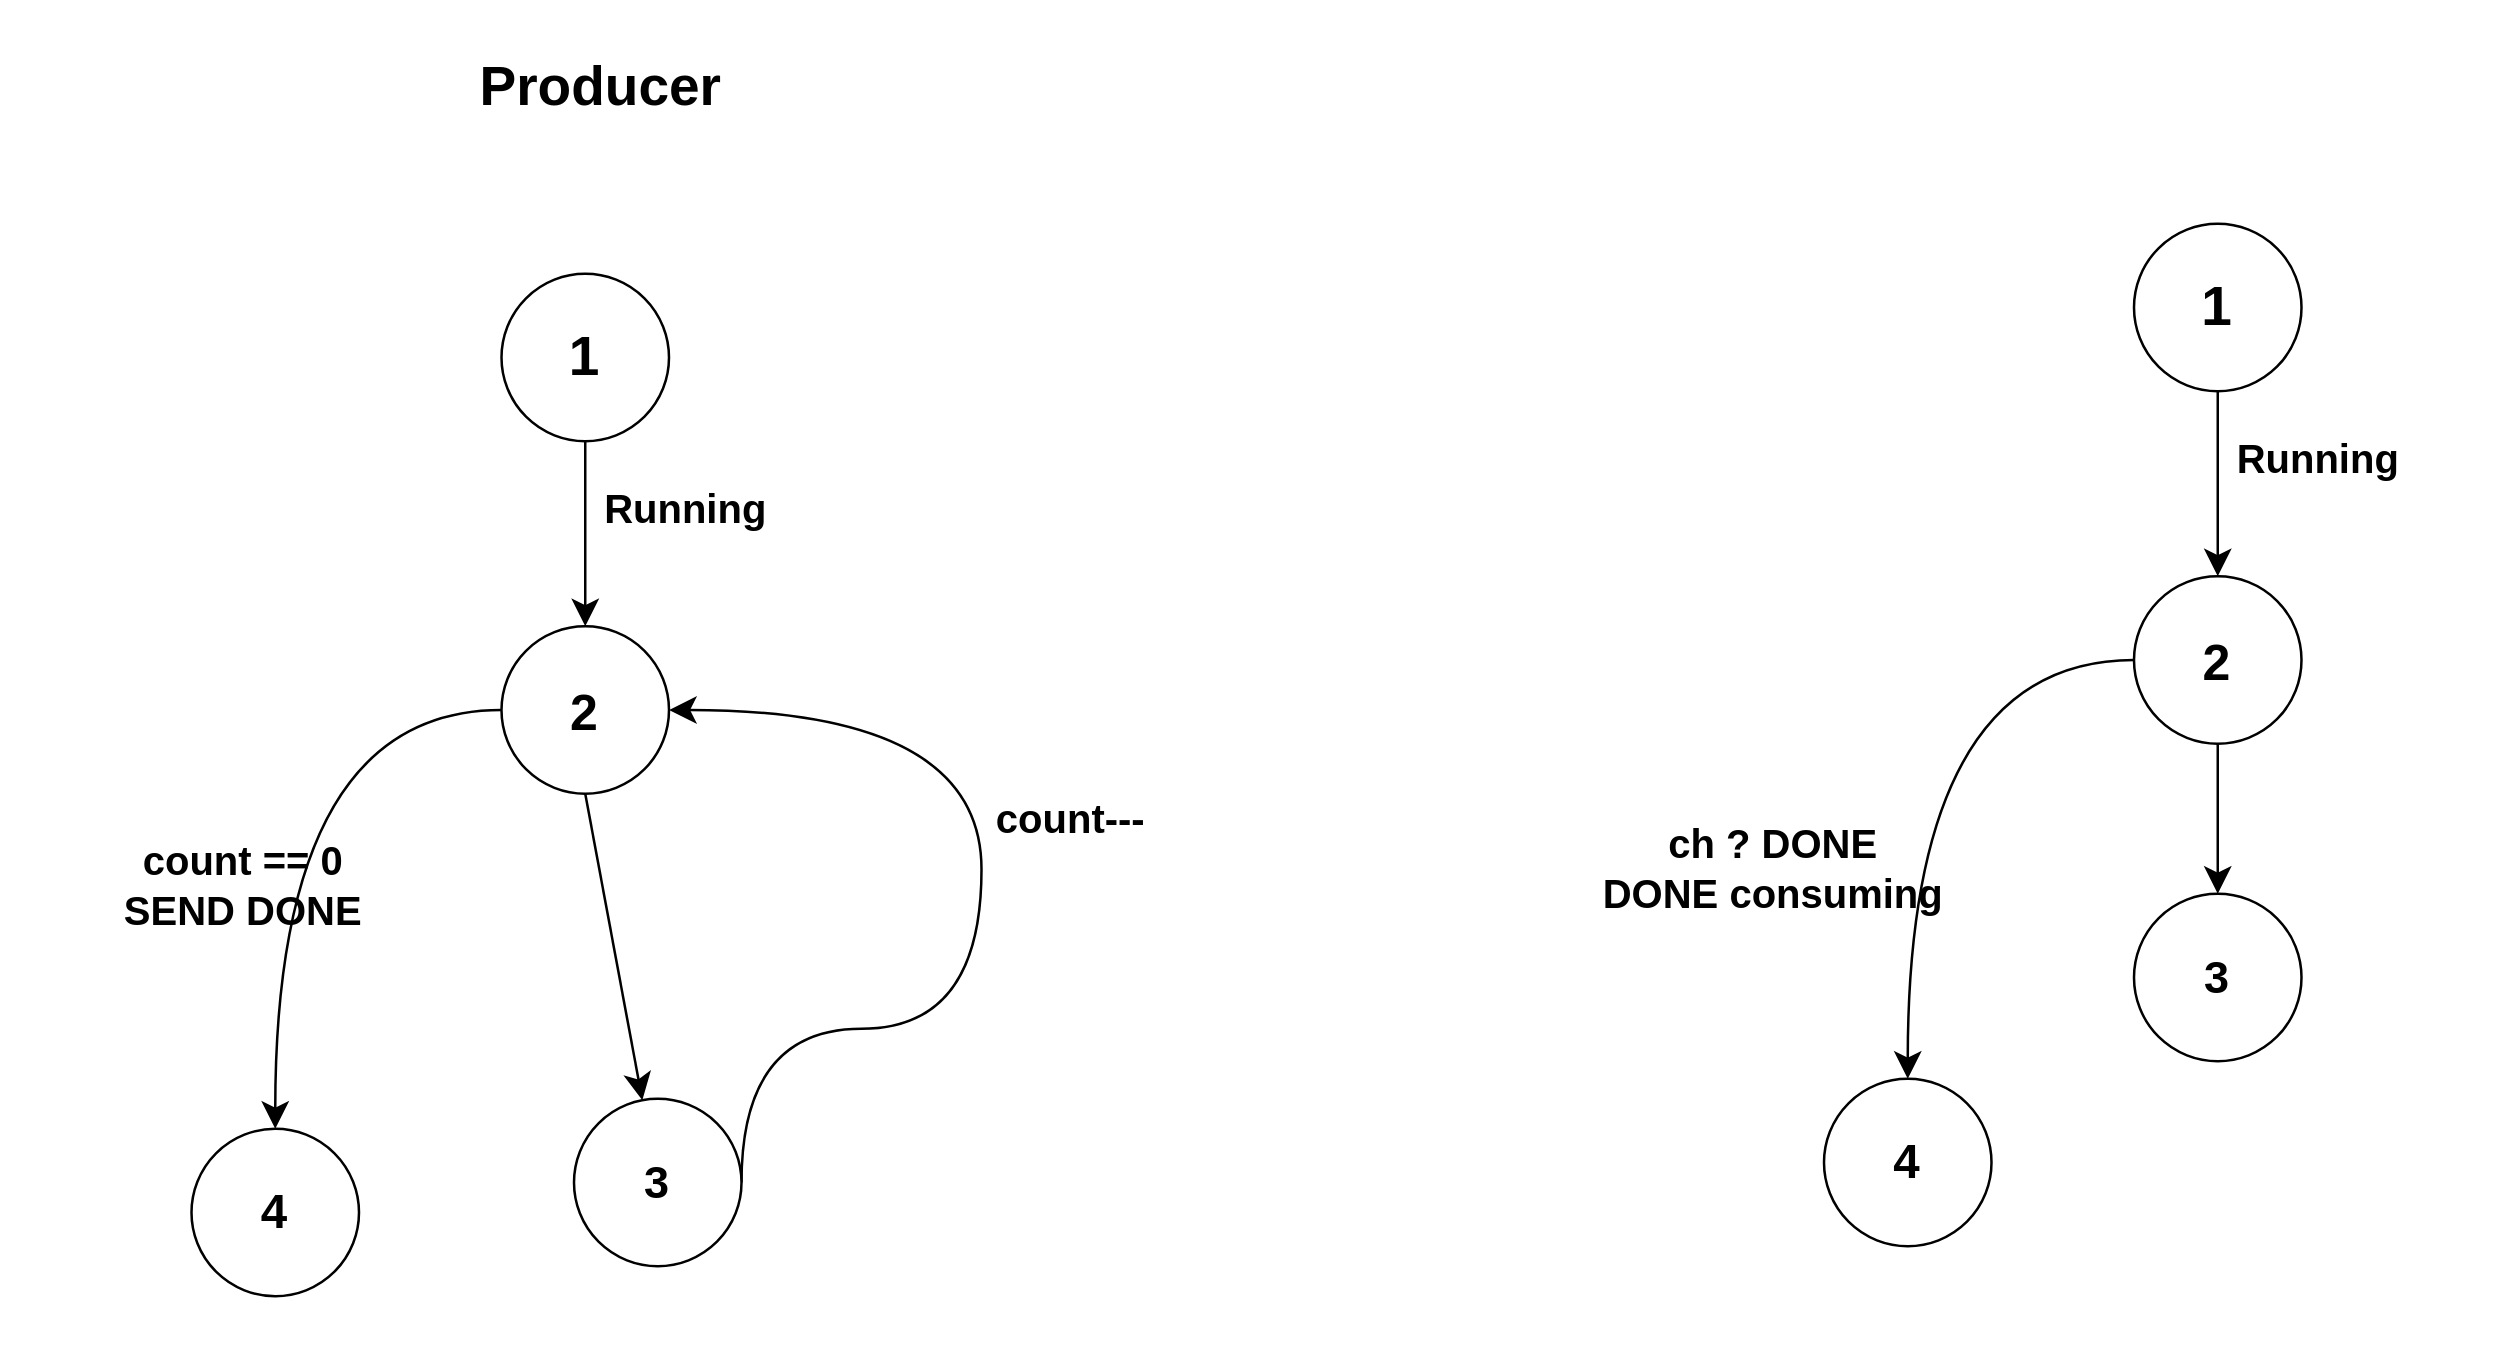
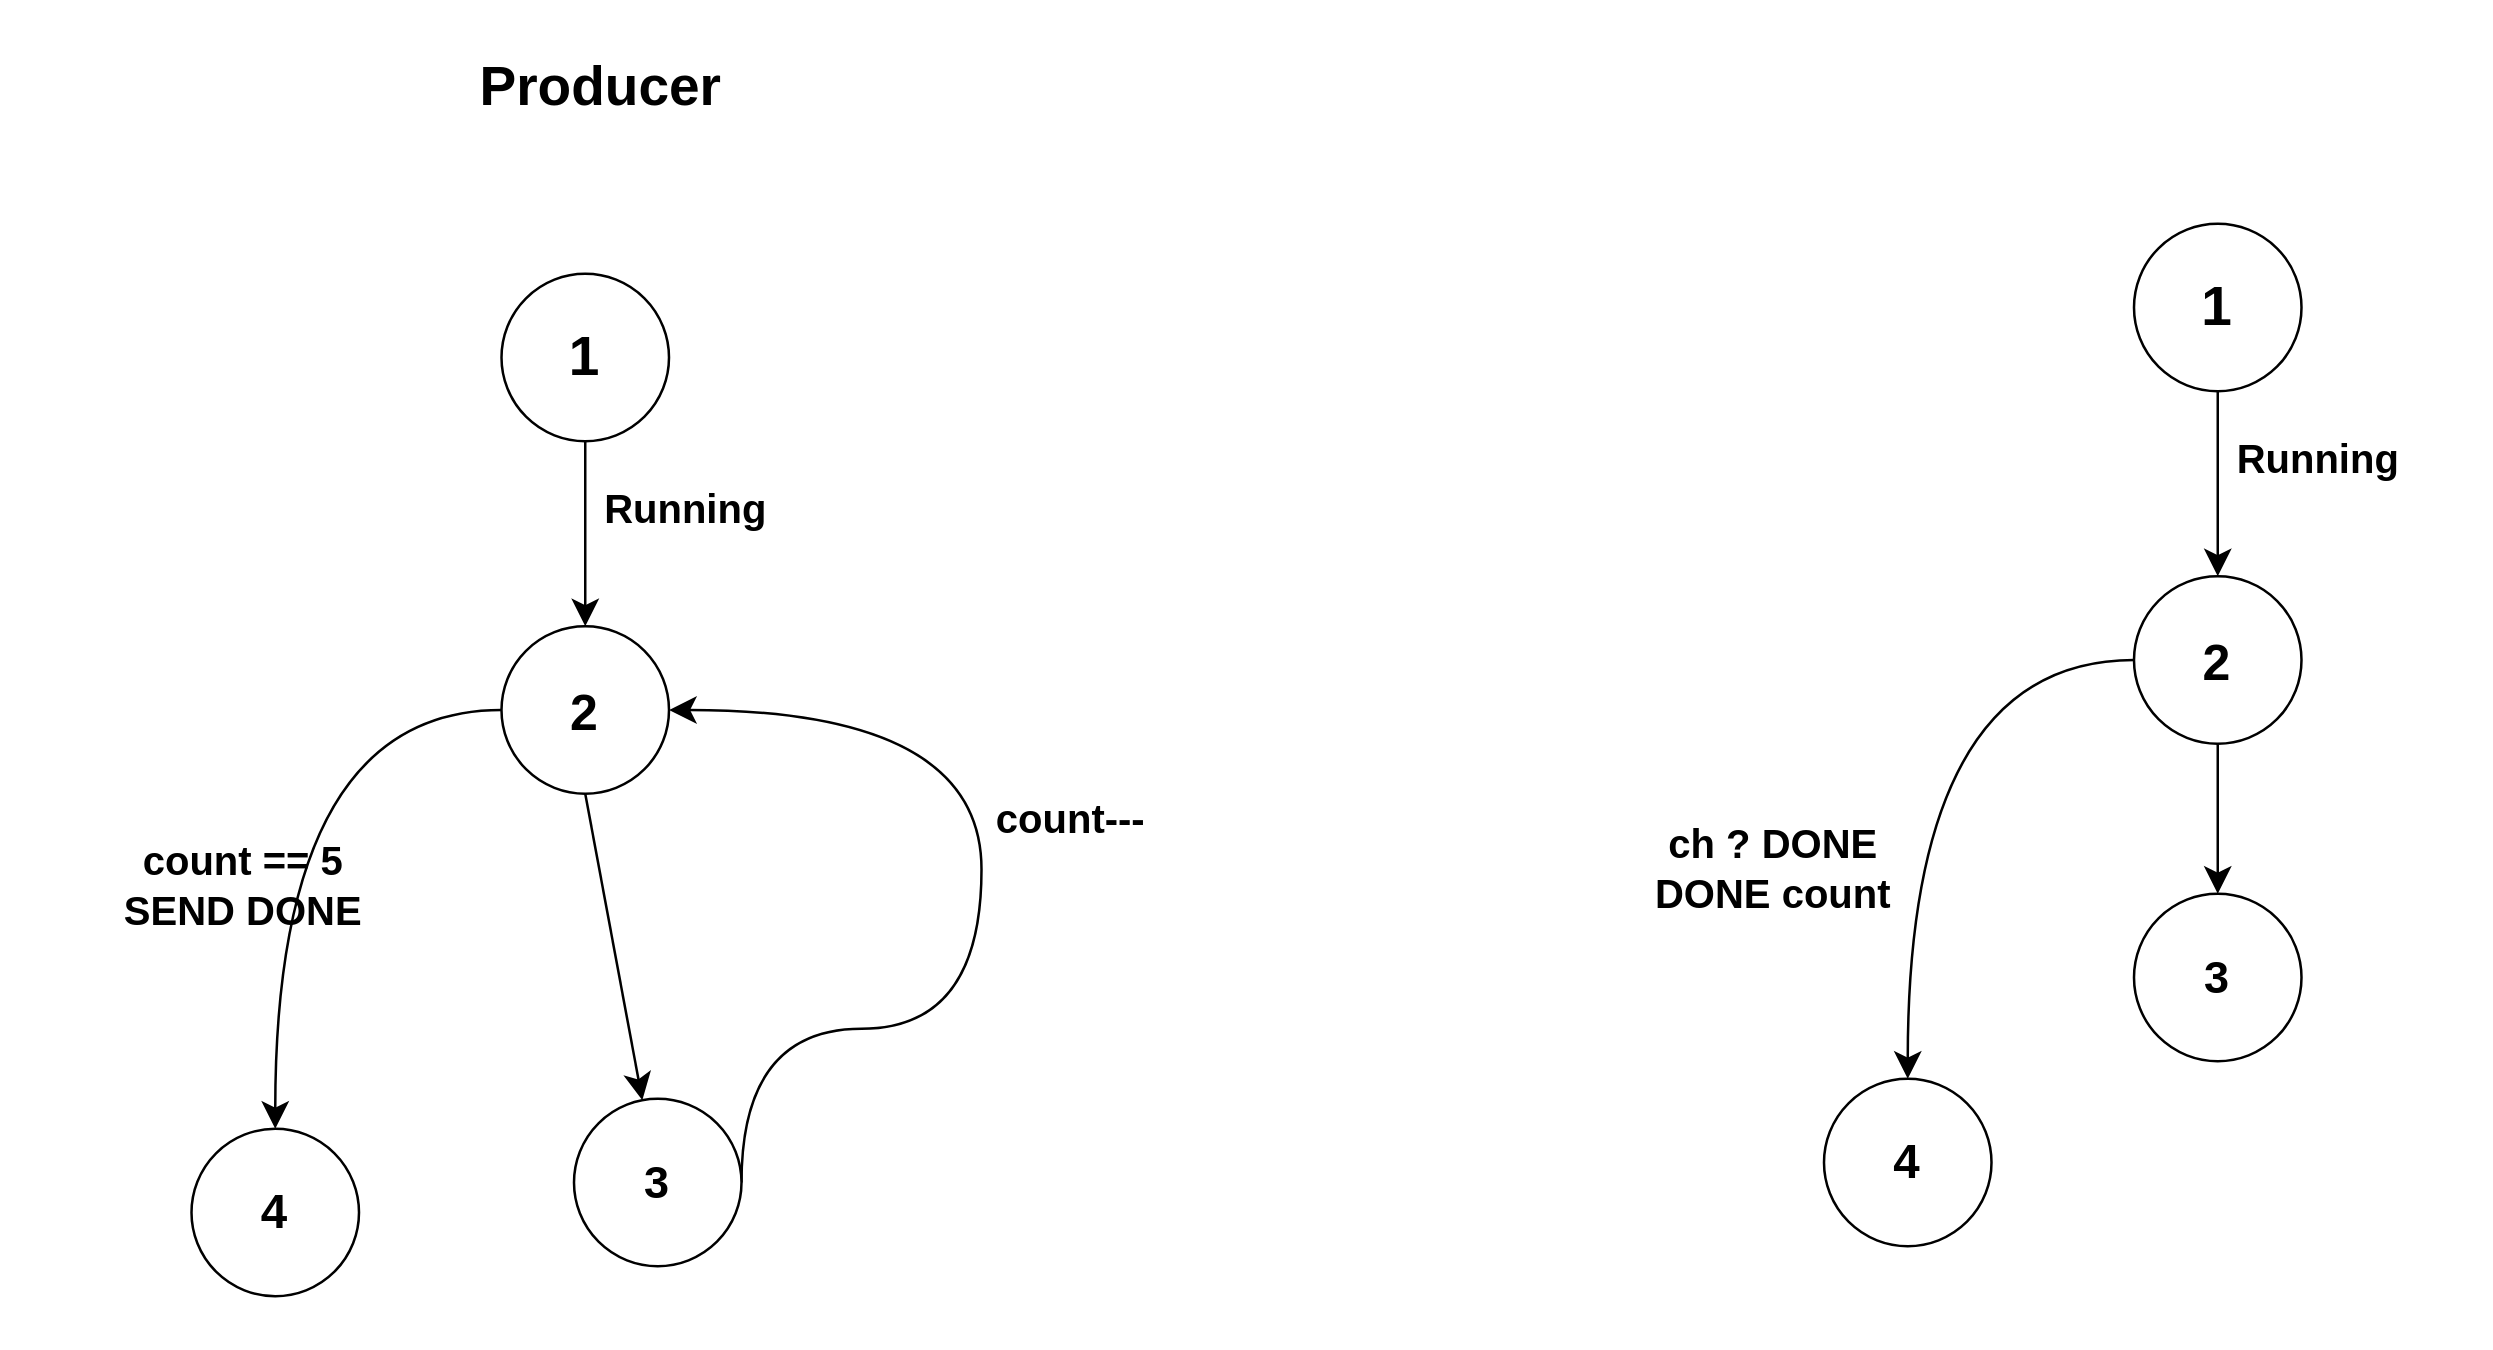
(1774, 869) -> (1774, 869)
(244, 886) -> (244, 886)
